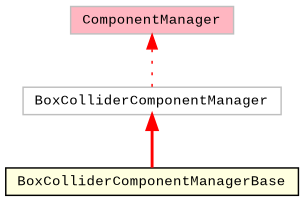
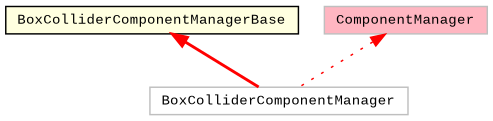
(152, 149) -> (222, 64)
